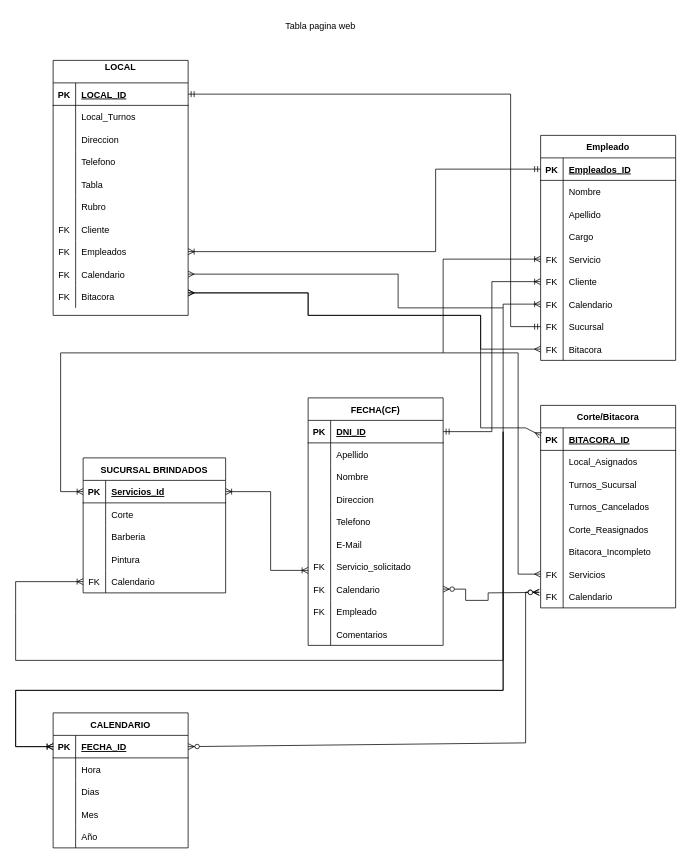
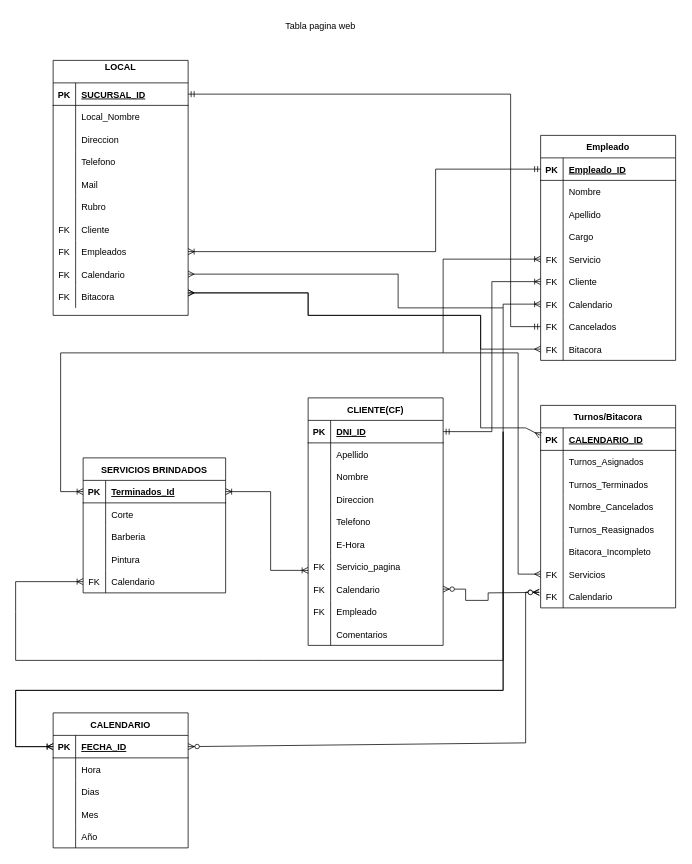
(101, 95) -> (109, 95)
(110, 117) -> (110, 117)
(598, 170) -> (595, 170)
(92, 185) -> (89, 185)
(587, 327) -> (593, 327)
(375, 410) -> (375, 410)
(608, 417) -> (608, 417)
(596, 440) -> (601, 440)
(604, 462) -> (608, 462)
(154, 470) -> (154, 470)
(605, 485) -> (610, 485)
(139, 492) -> (143, 492)
(610, 507) -> (610, 507)
(610, 530) -> (613, 530)
(349, 545) -> (351, 545)
(378, 567) -> (370, 567)
